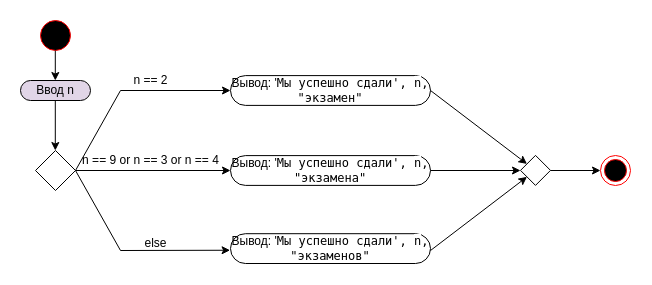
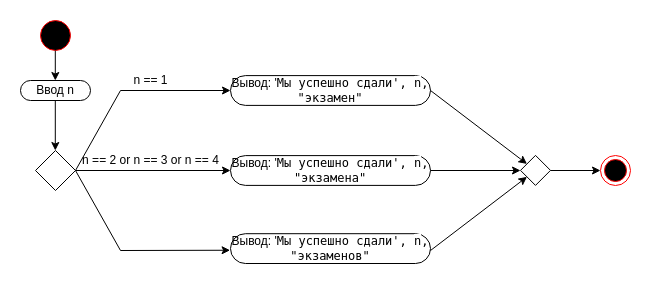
(151, 81) -> (151, 81)
(56, 91) -> (56, 91)
(151, 161) -> (151, 161)
(156, 244) -> none
